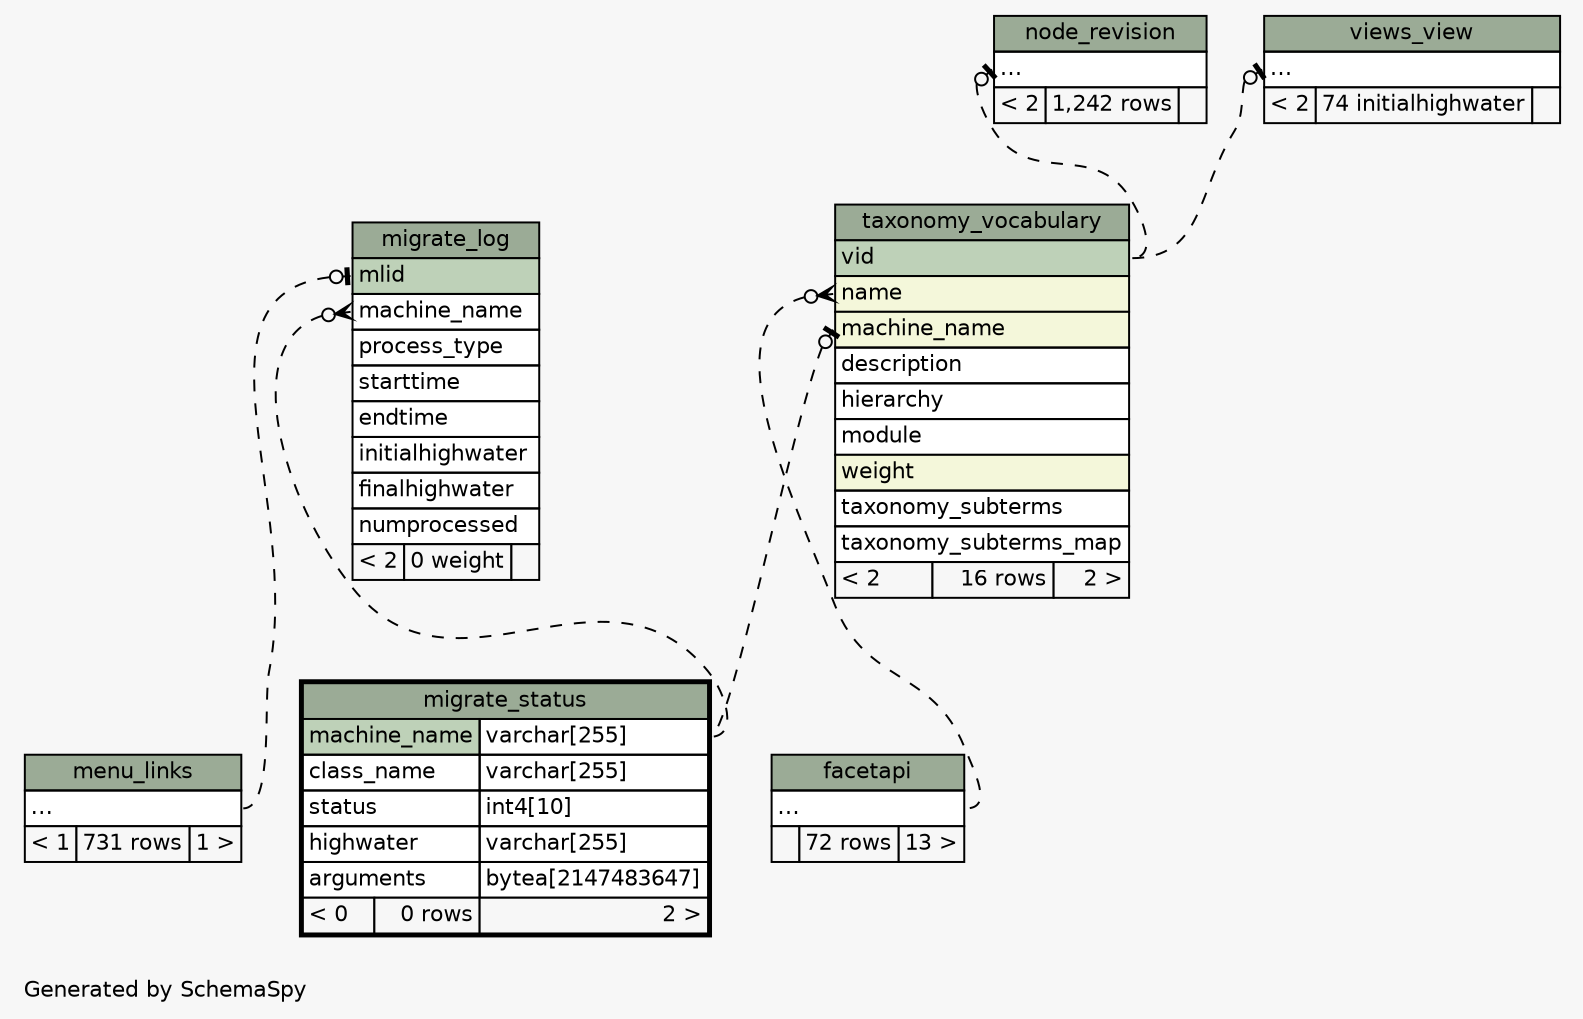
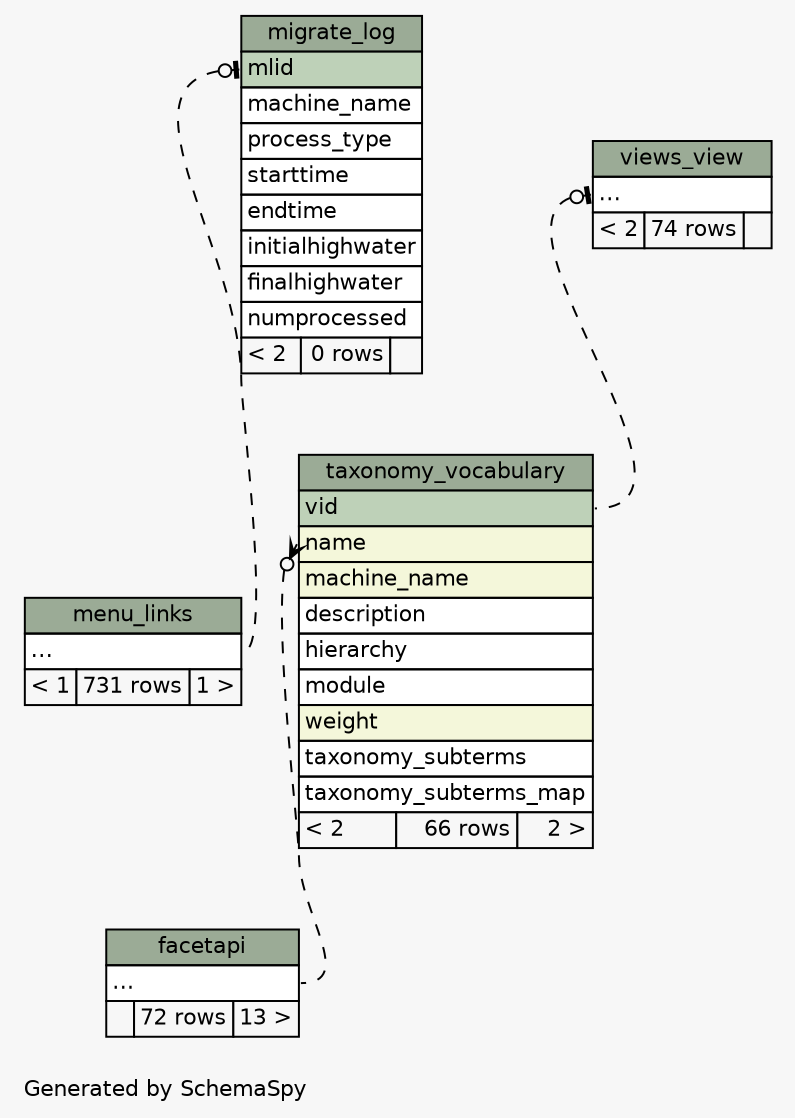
(1099, 70) -> none
(1424, 104) -> (694, 229)
(458, 561) -> (348, 355)
(1004, 579) -> (468, 829)
(505, 808) -> none
